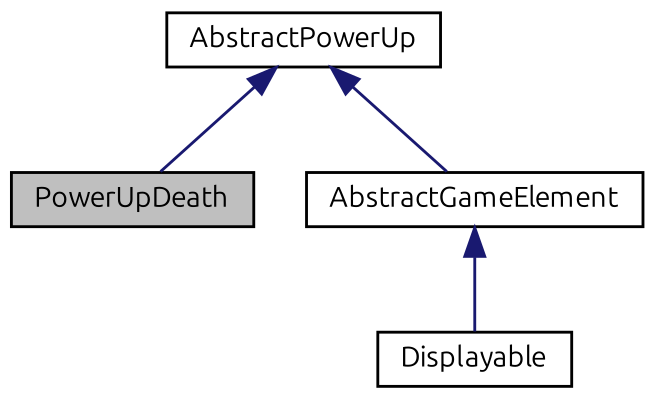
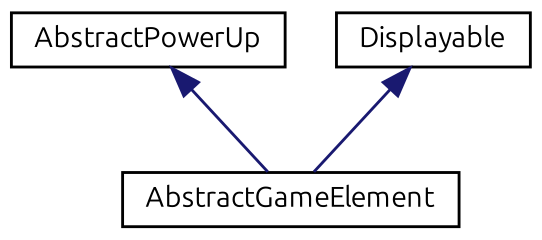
(133, 200) -> none
(475, 294) -> (352, 130)
